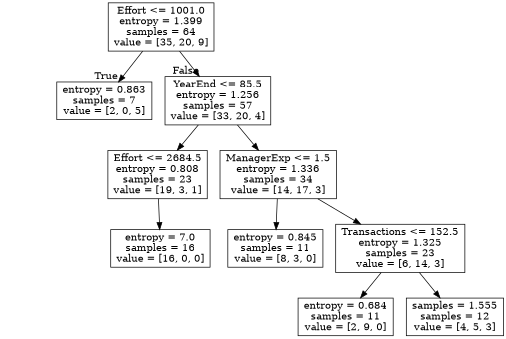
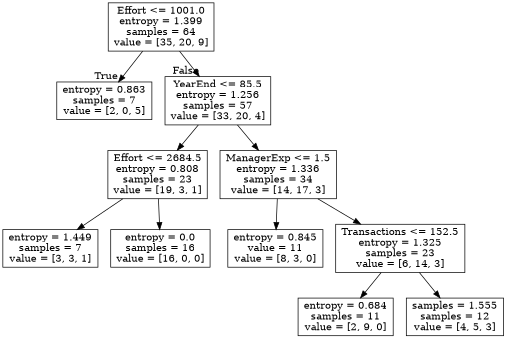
none -> (50, 248)
(160, 248) -> (160, 248)
(275, 248) -> (275, 248)
